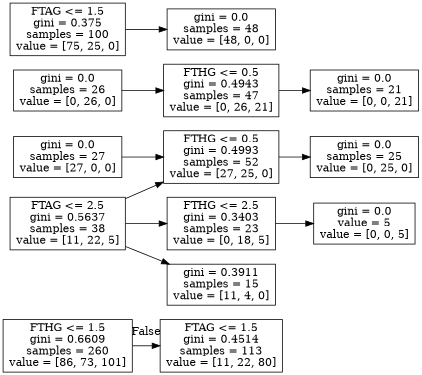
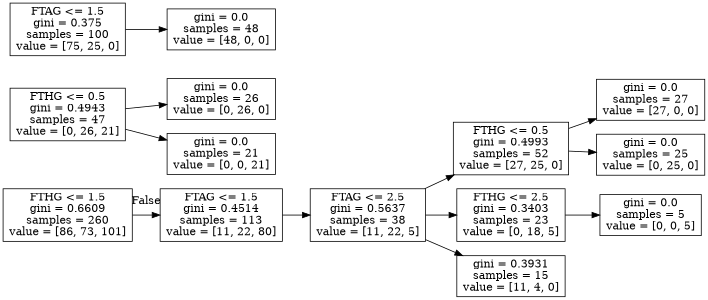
(139, 91) -> (142, 107)
(139, 157) -> (579, 125)
none -> (292, 215)
(364, 224) -> (651, 215)
(221, 285) -> (511, 276)
